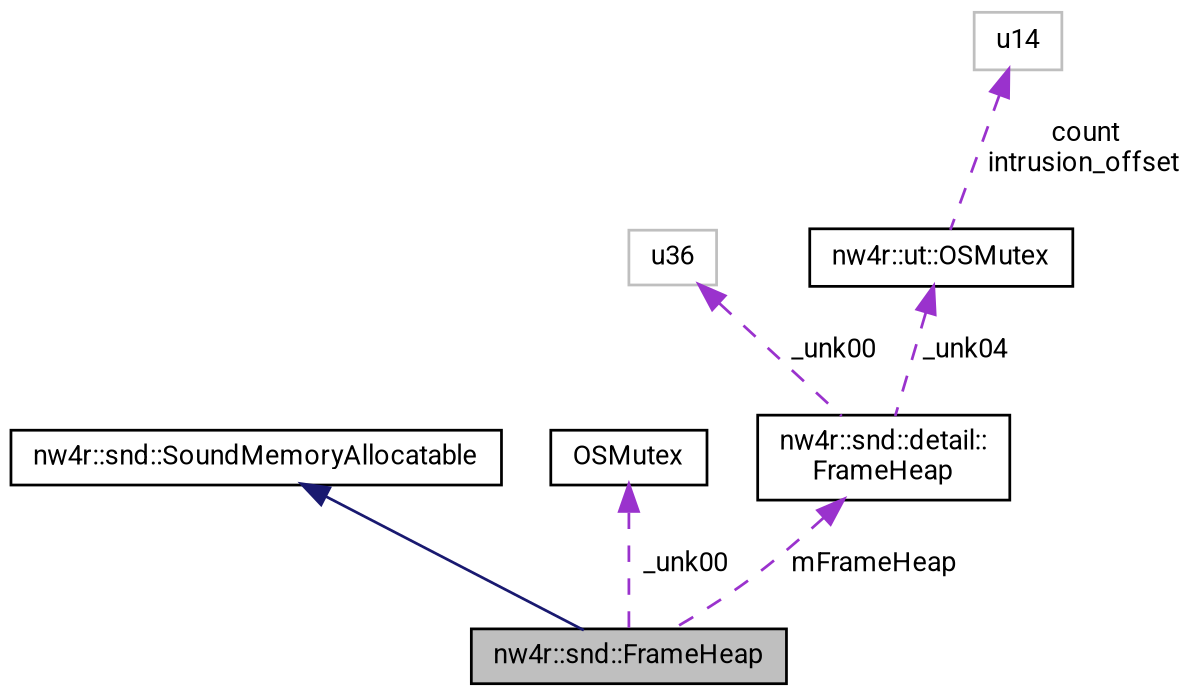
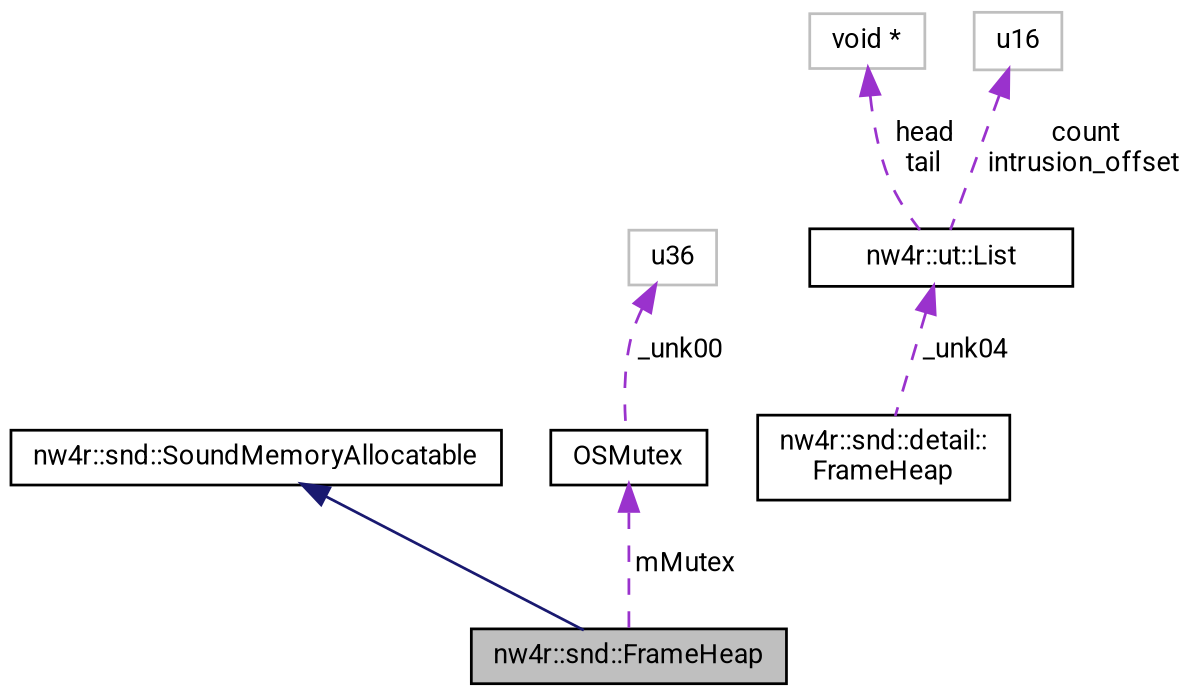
none -> (867, 41)
(1018, 41) -> (1018, 41)
(941, 258) -> (941, 258)
(780, 360) -> (626, 369)
(684, 564) -> (684, 564)
(751, 578) -> none
